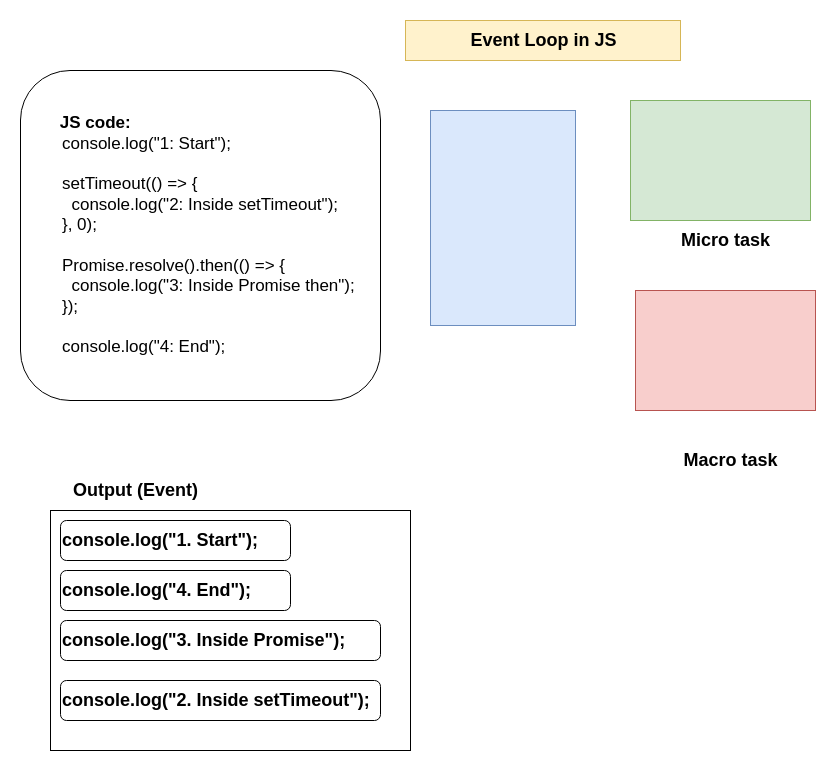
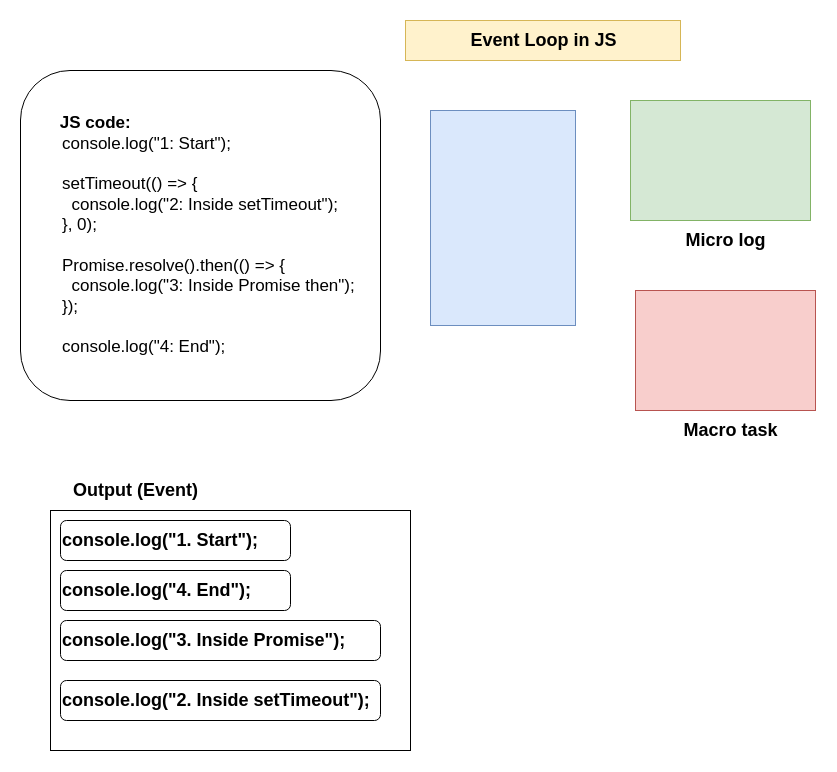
(726, 241) -> (726, 241)
(731, 461) -> (731, 431)
